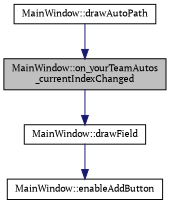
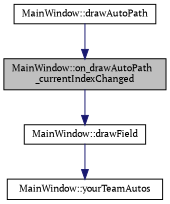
(85, 74) -> (85, 74)
(85, 189) -> (85, 189)
